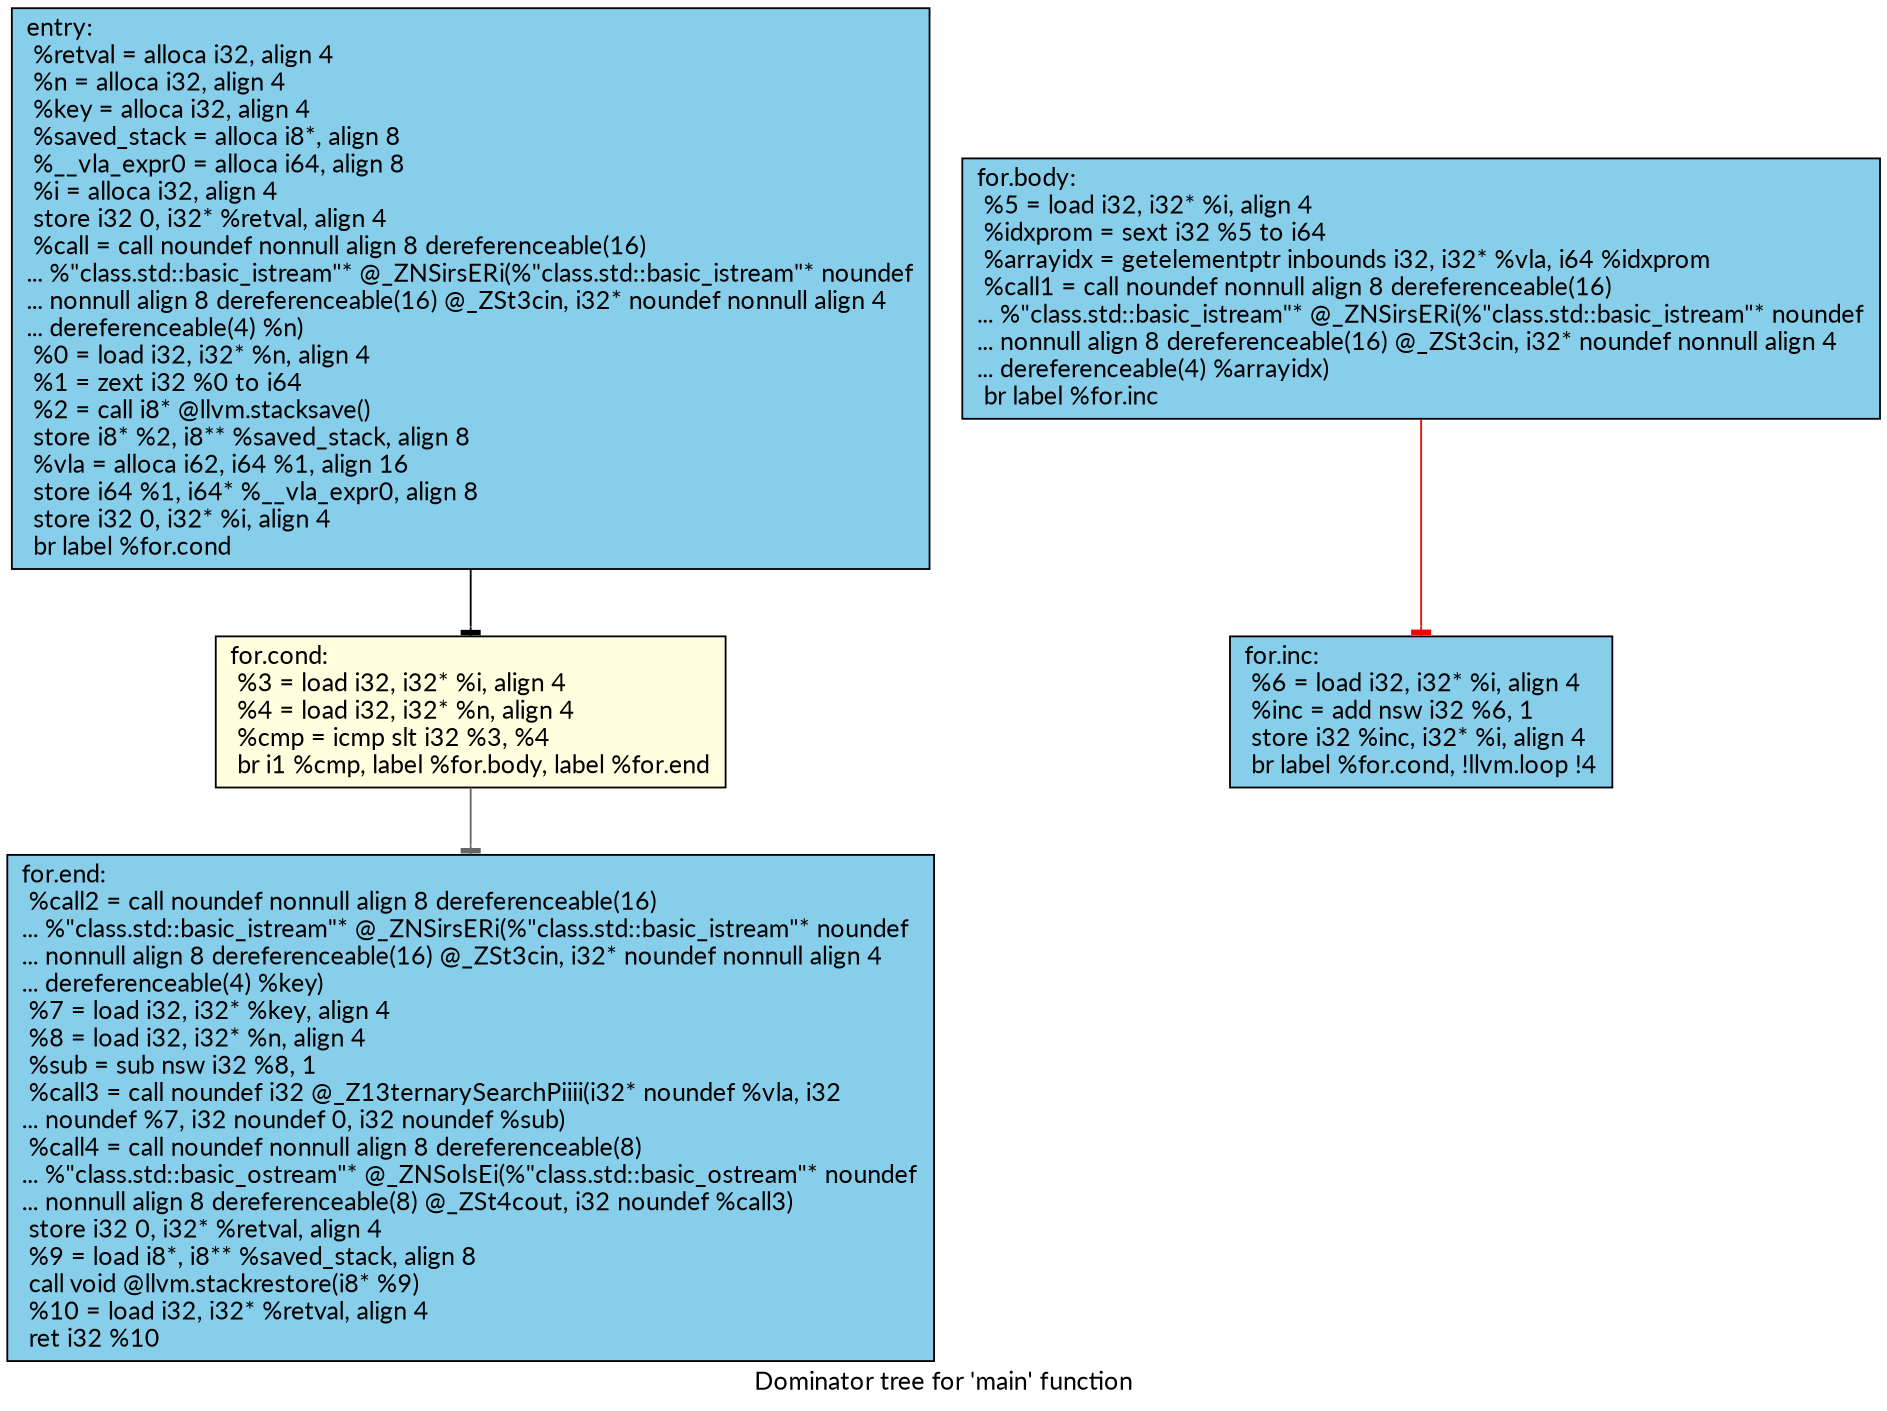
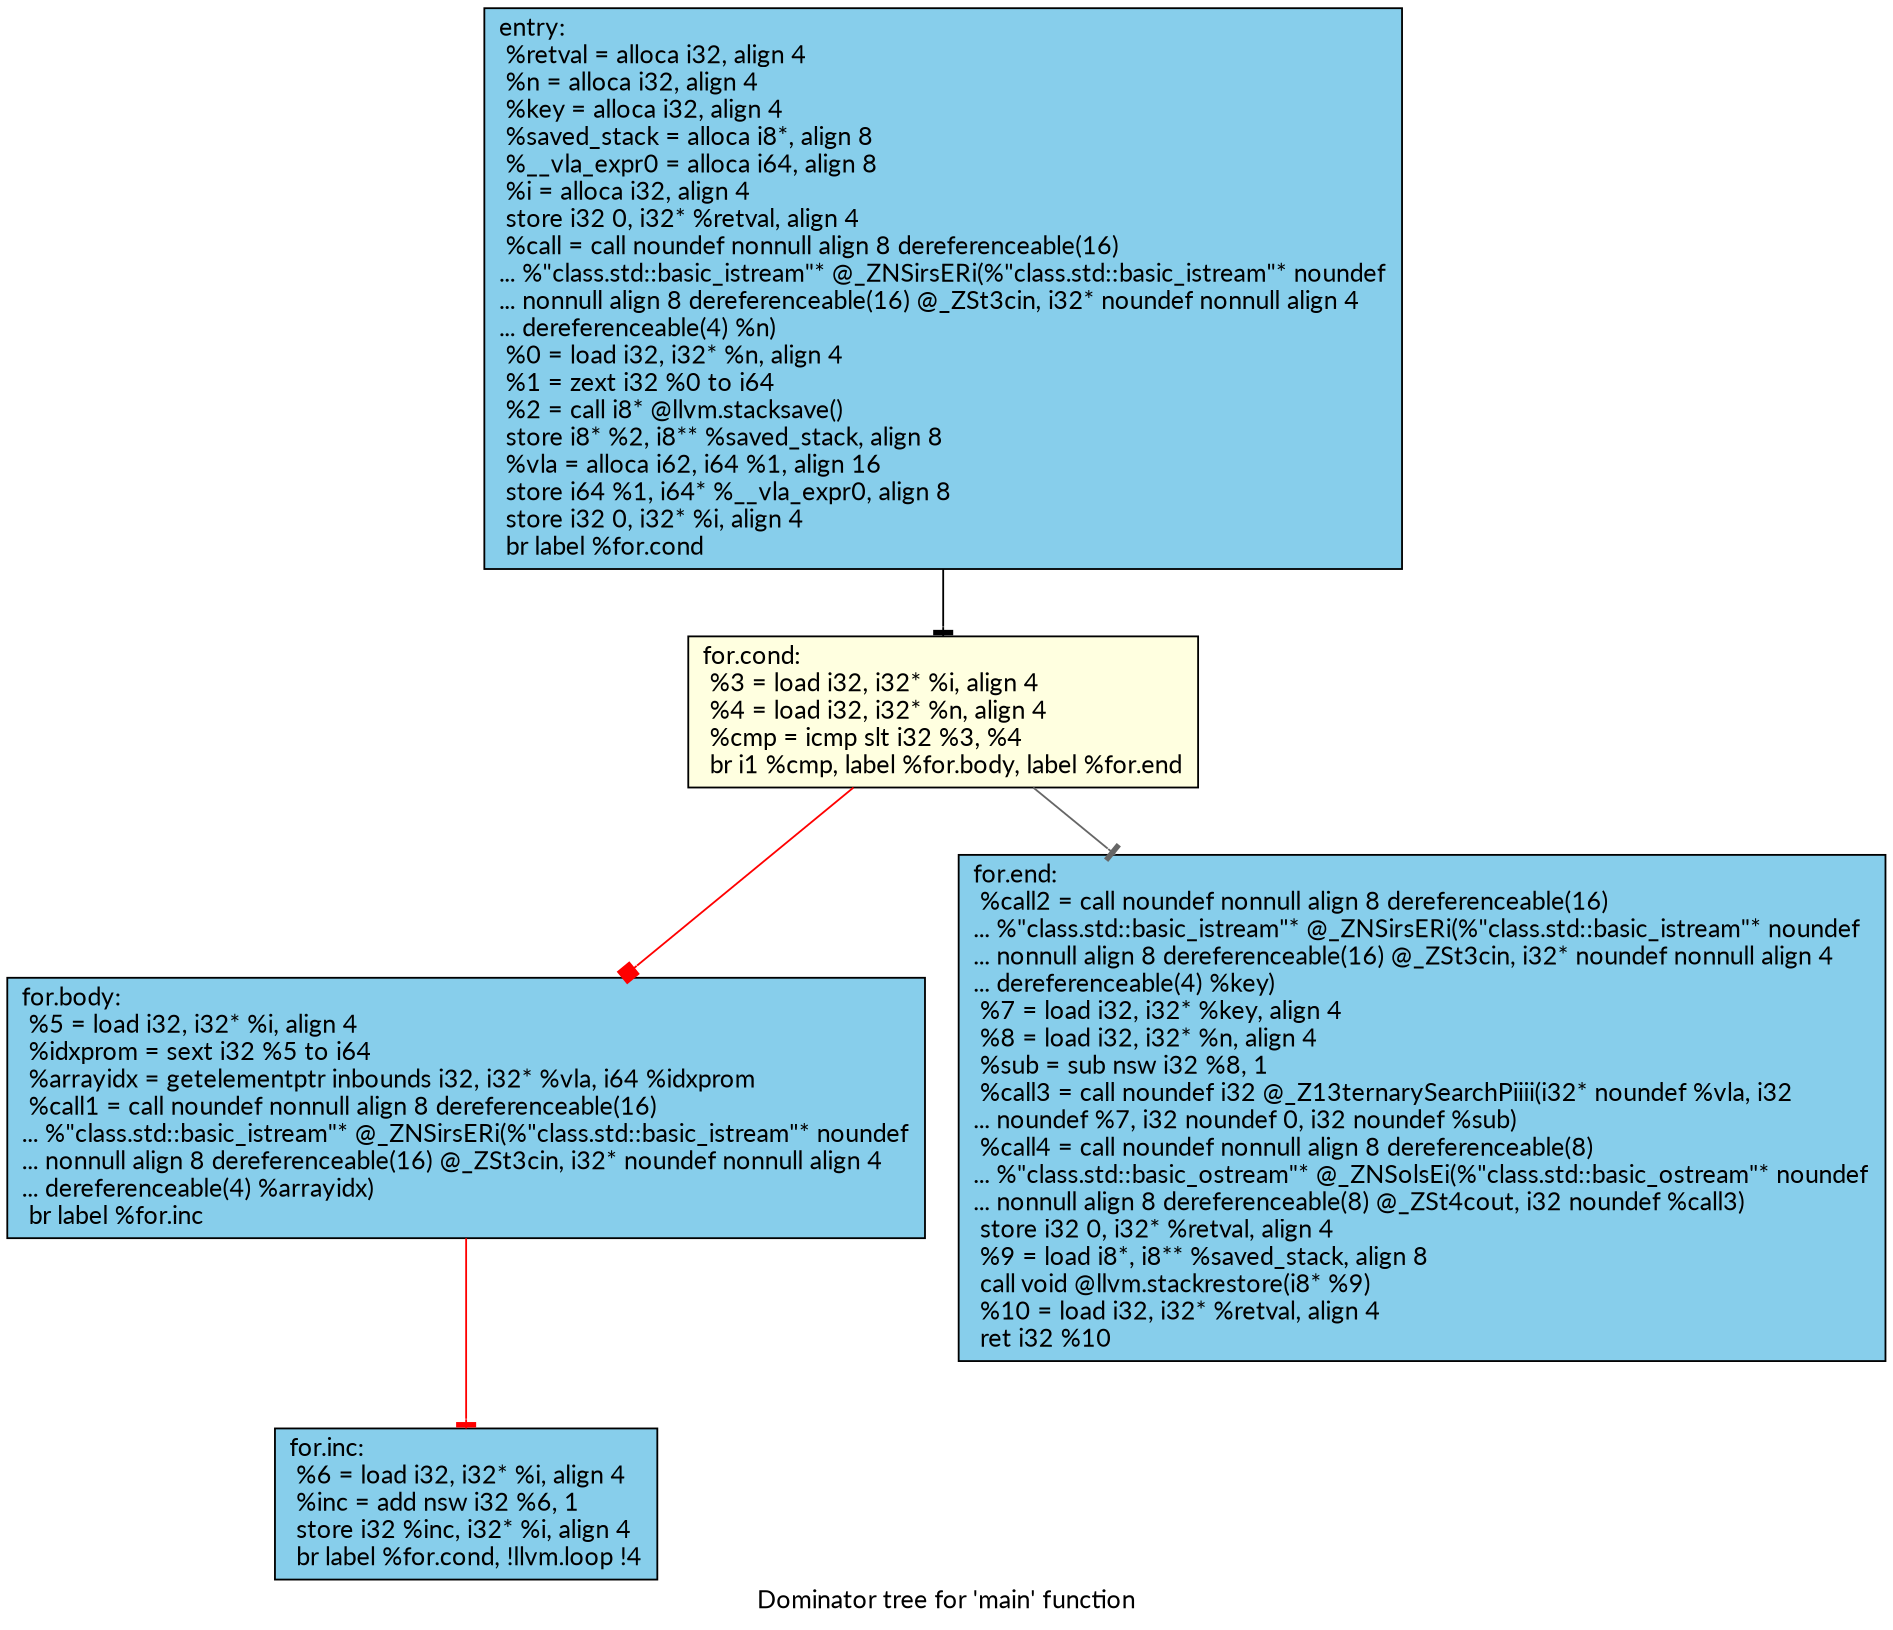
none -> (745, 877)
